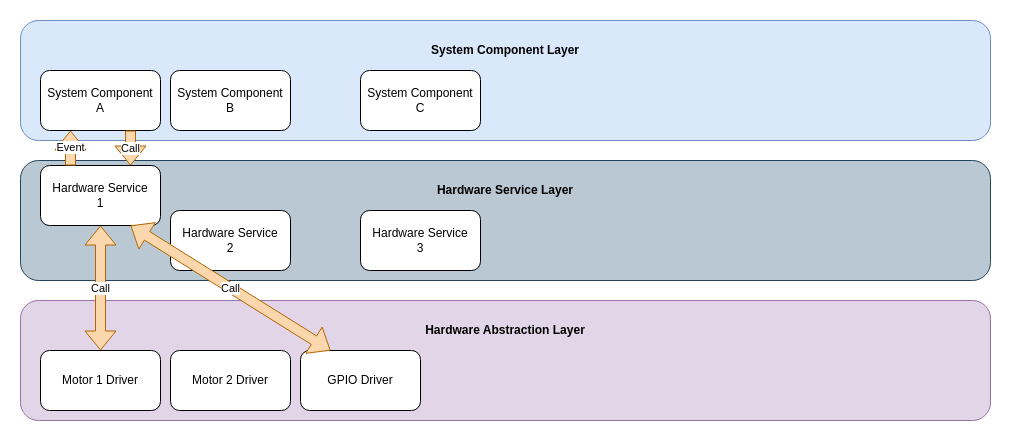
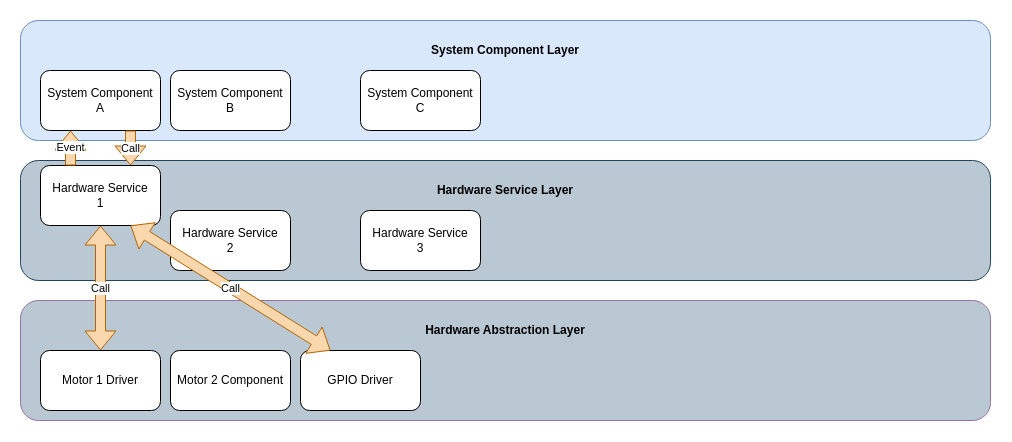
(506, 361) -> (506, 361)
(231, 381) -> (231, 381)
